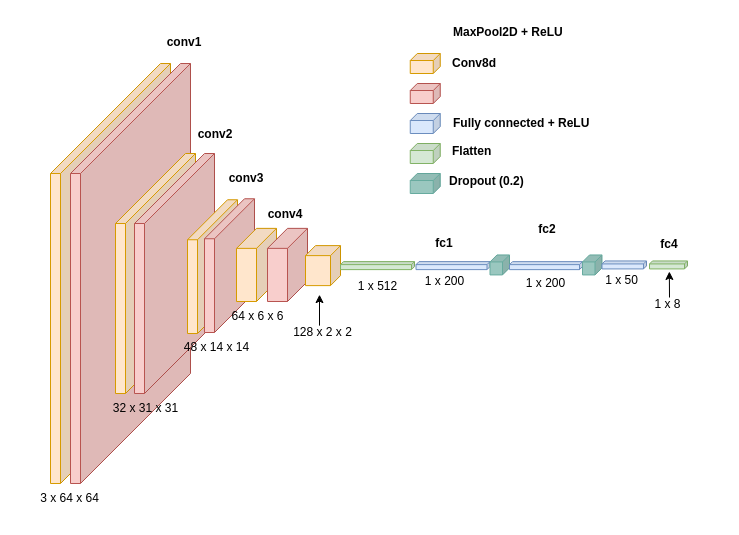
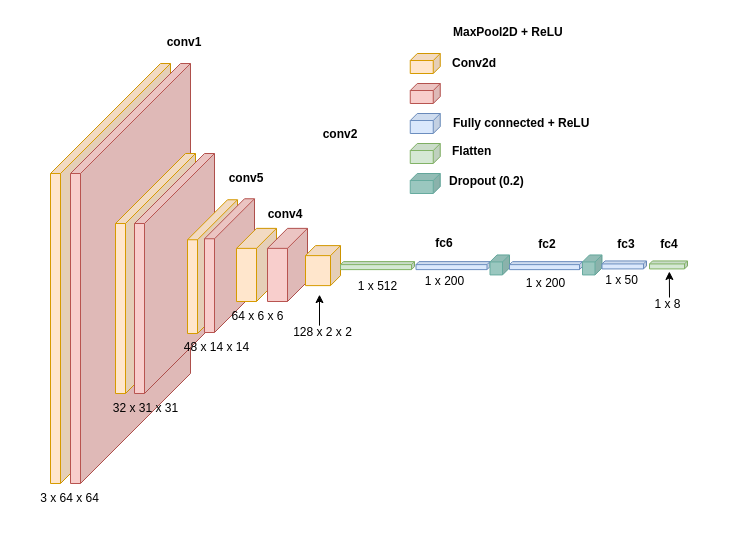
(473, 64) -> (473, 64)
(216, 135) -> (341, 135)
(247, 179) -> (247, 179)
(548, 230) -> (548, 245)
(445, 244) -> (445, 244)
none -> (627, 245)
